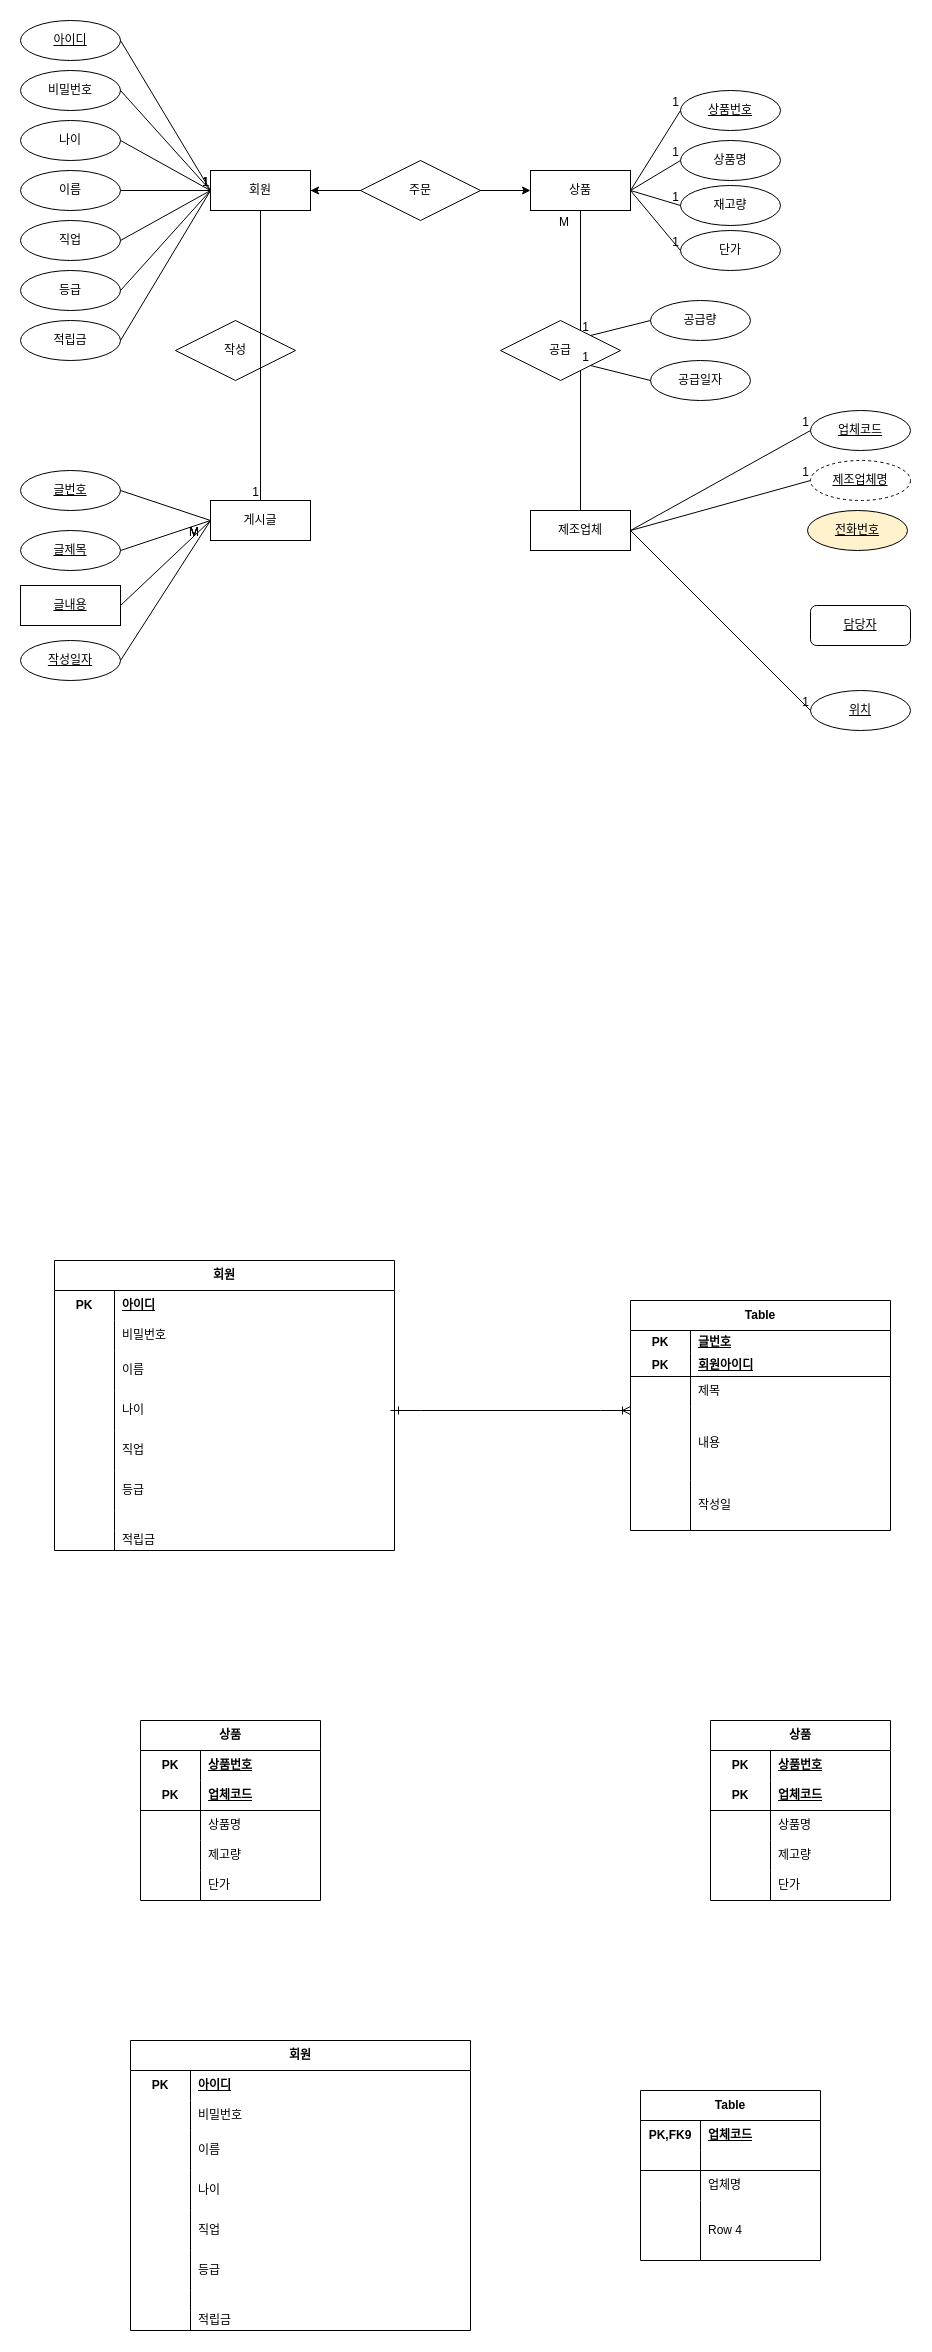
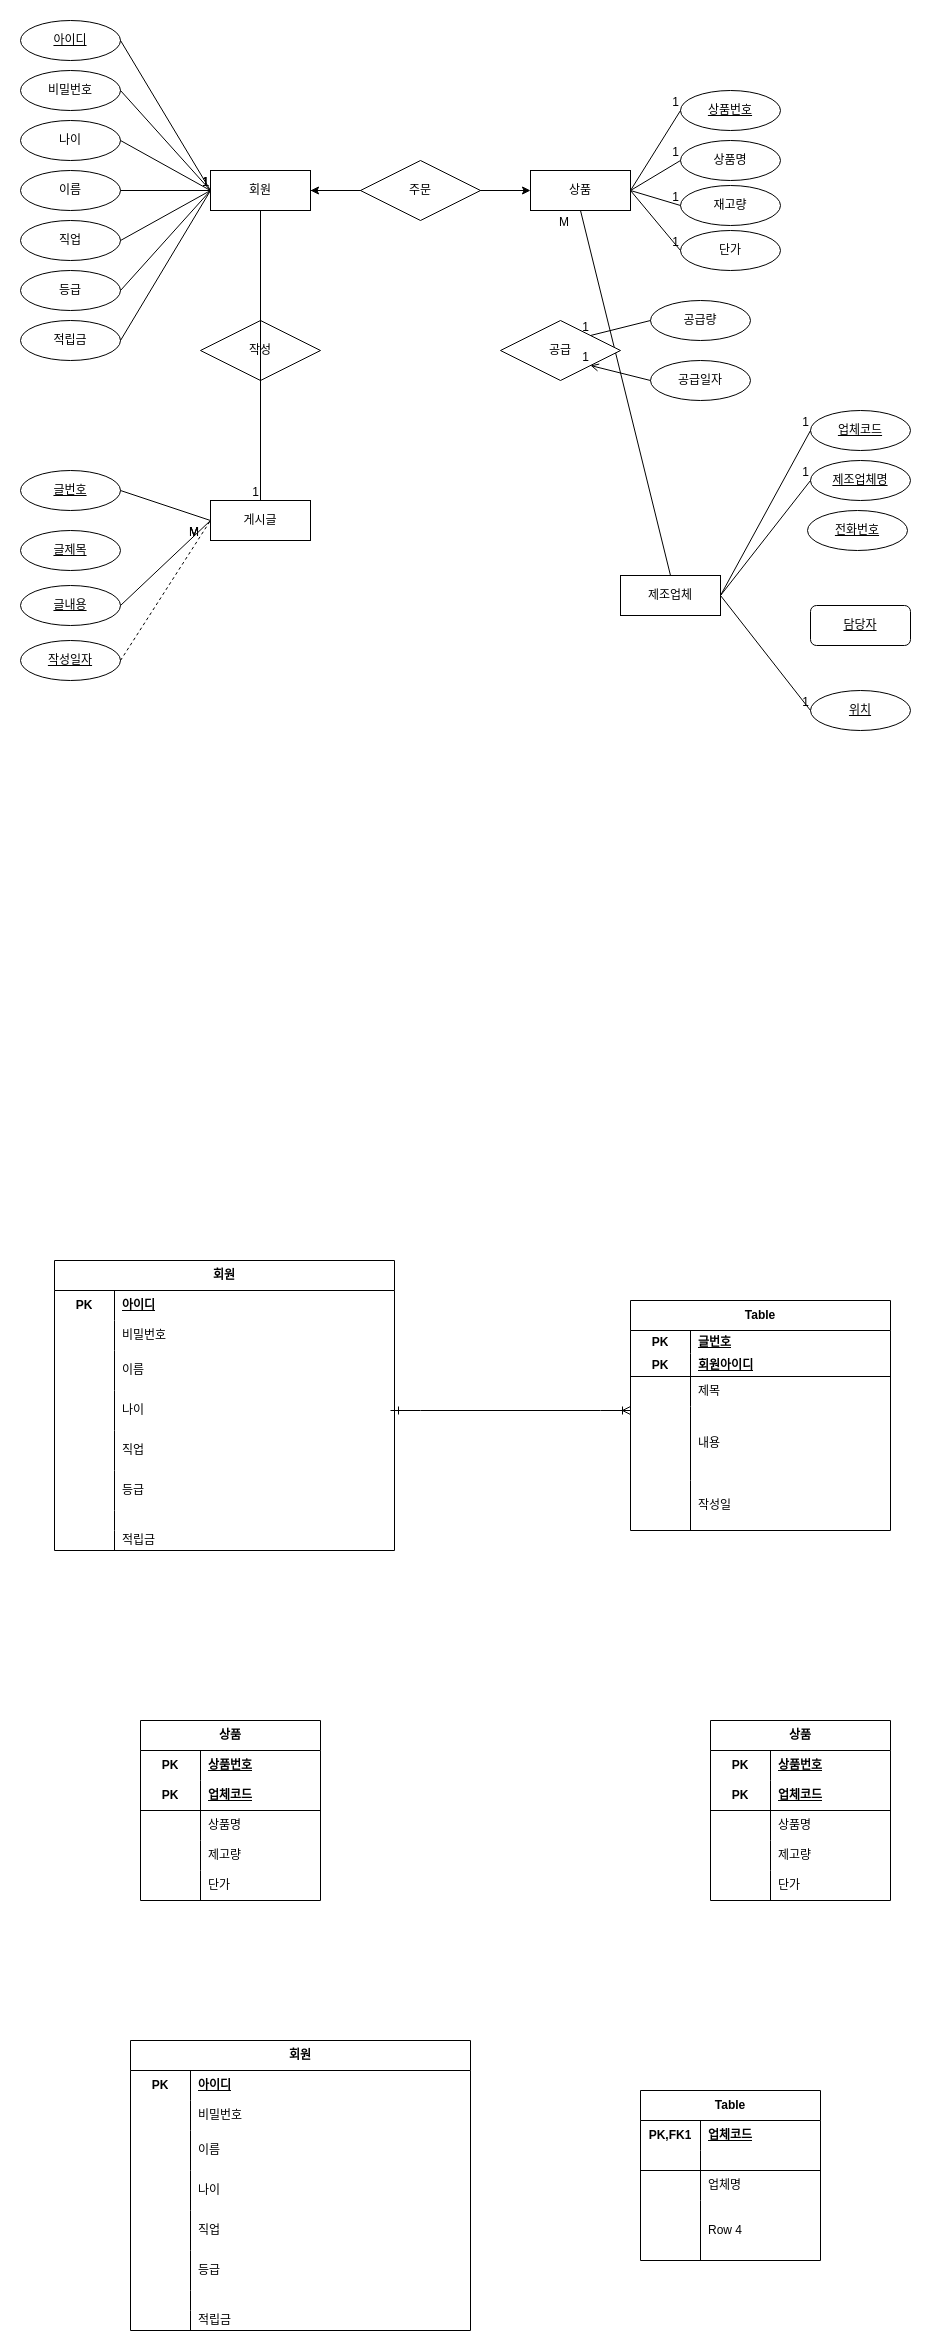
(236, 351) -> (261, 351)
(595, 367) -> (596, 367)
(861, 481) -> (861, 481)
(581, 531) -> (671, 596)
(858, 531) -> (858, 531)
(163, 536) -> none
(164, 592) -> (164, 592)
(71, 606) -> (71, 606)
(671, 2136) -> (671, 2136)
